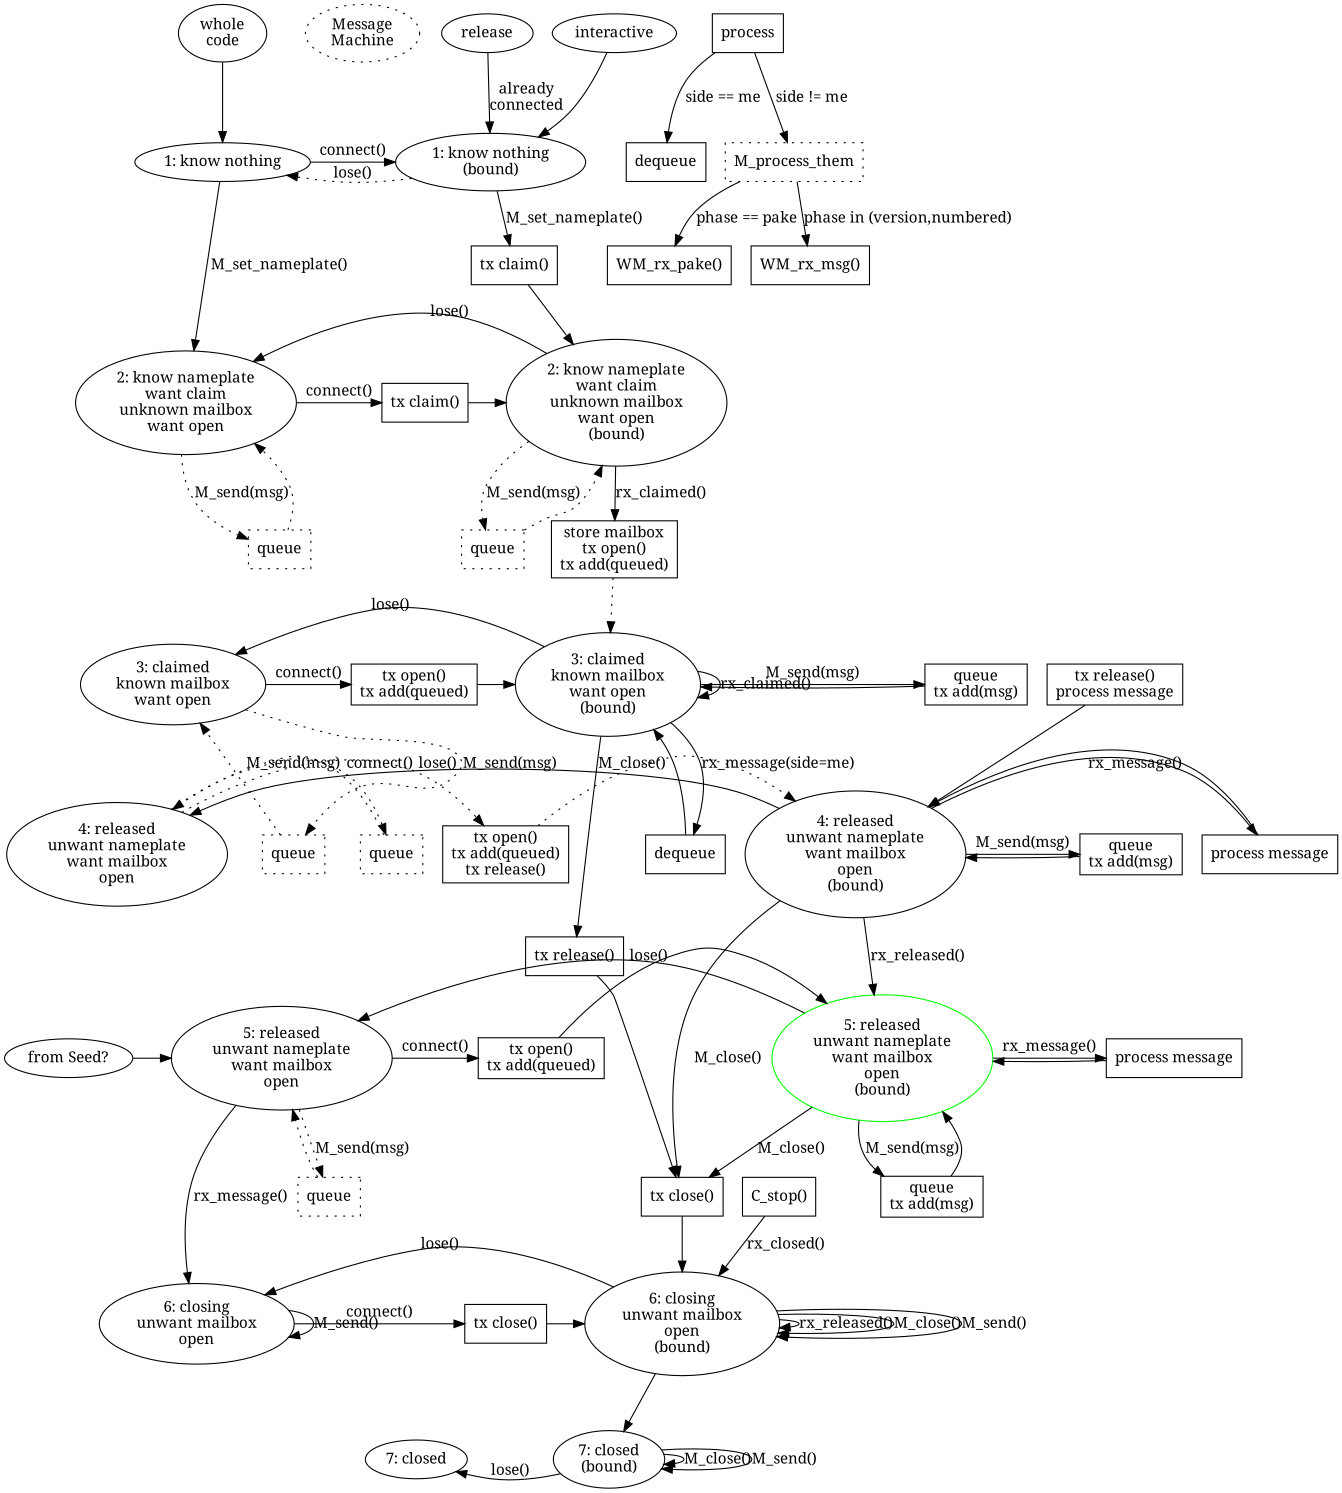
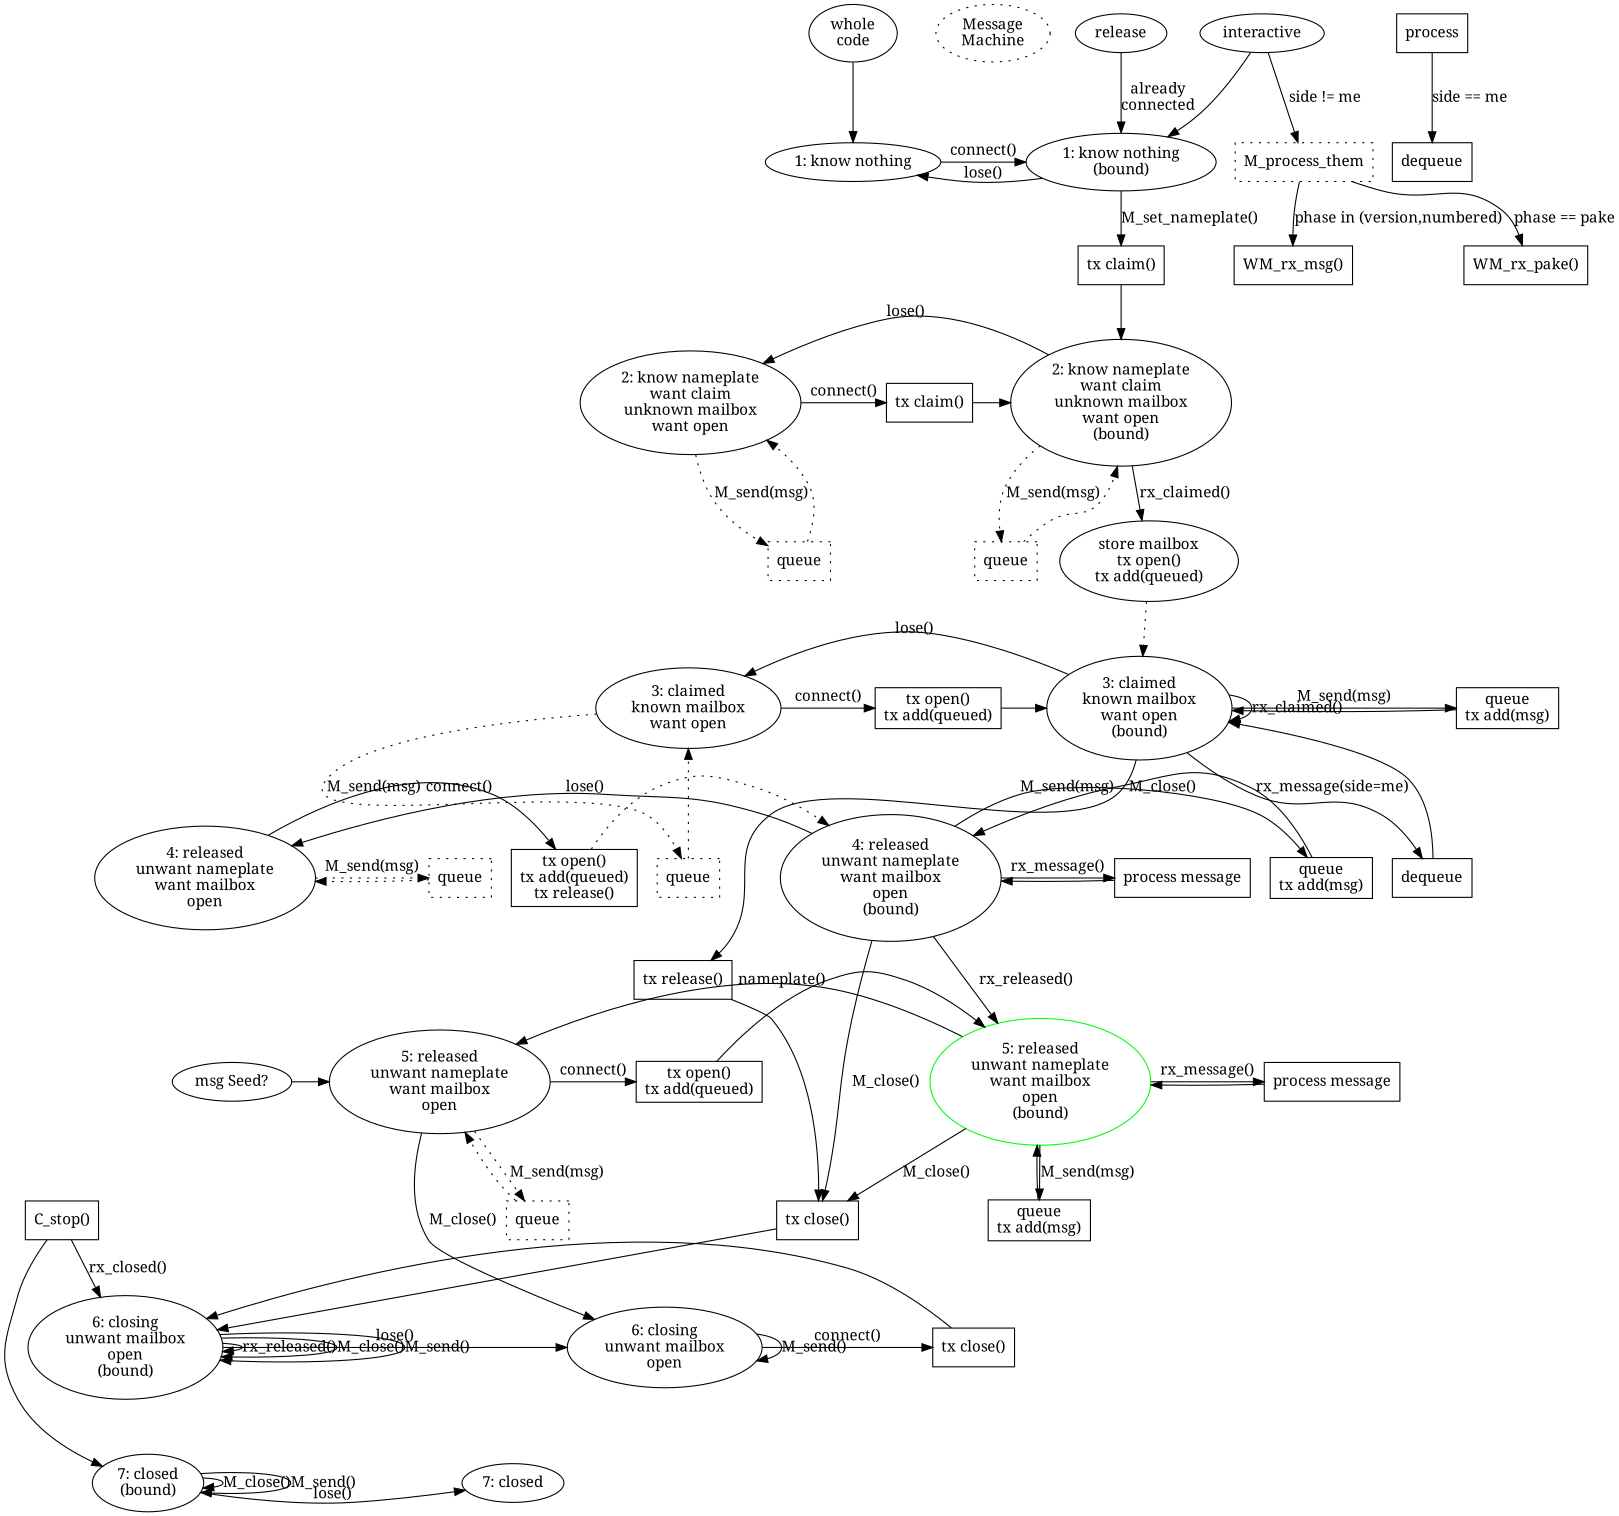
(769, 92) -> (1281, 92)
(355, 182) -> (985, 182)
(208, 261) -> none
(614, 549) -> (1149, 561)
(1115, 685) -> none
(341, 761) -> (413, 784)
(649, 956) -> (782, 980)
(69, 1058) -> (232, 1082)
(241, 1197) -> (463, 1220)
(642, 1398) -> (6, 1366)
